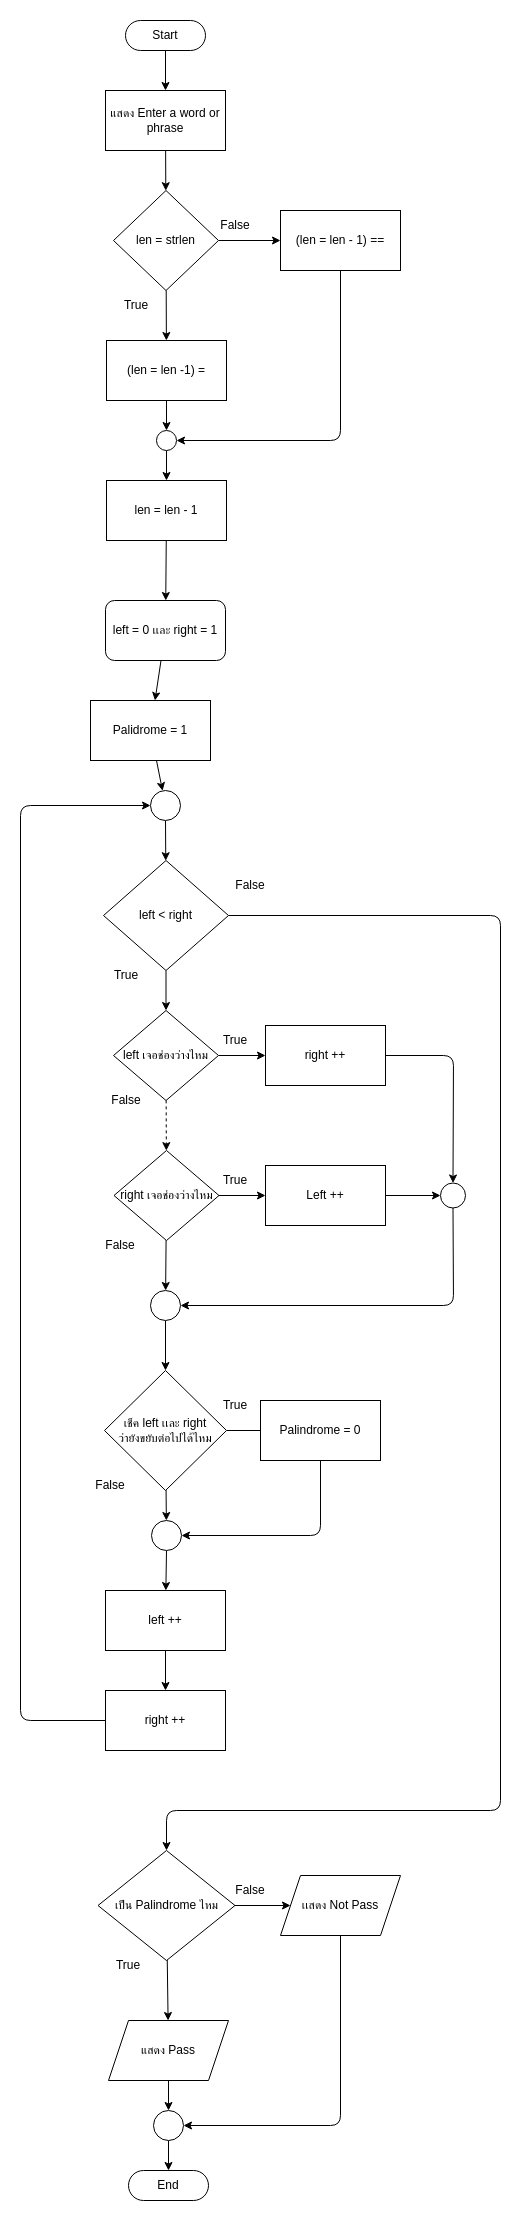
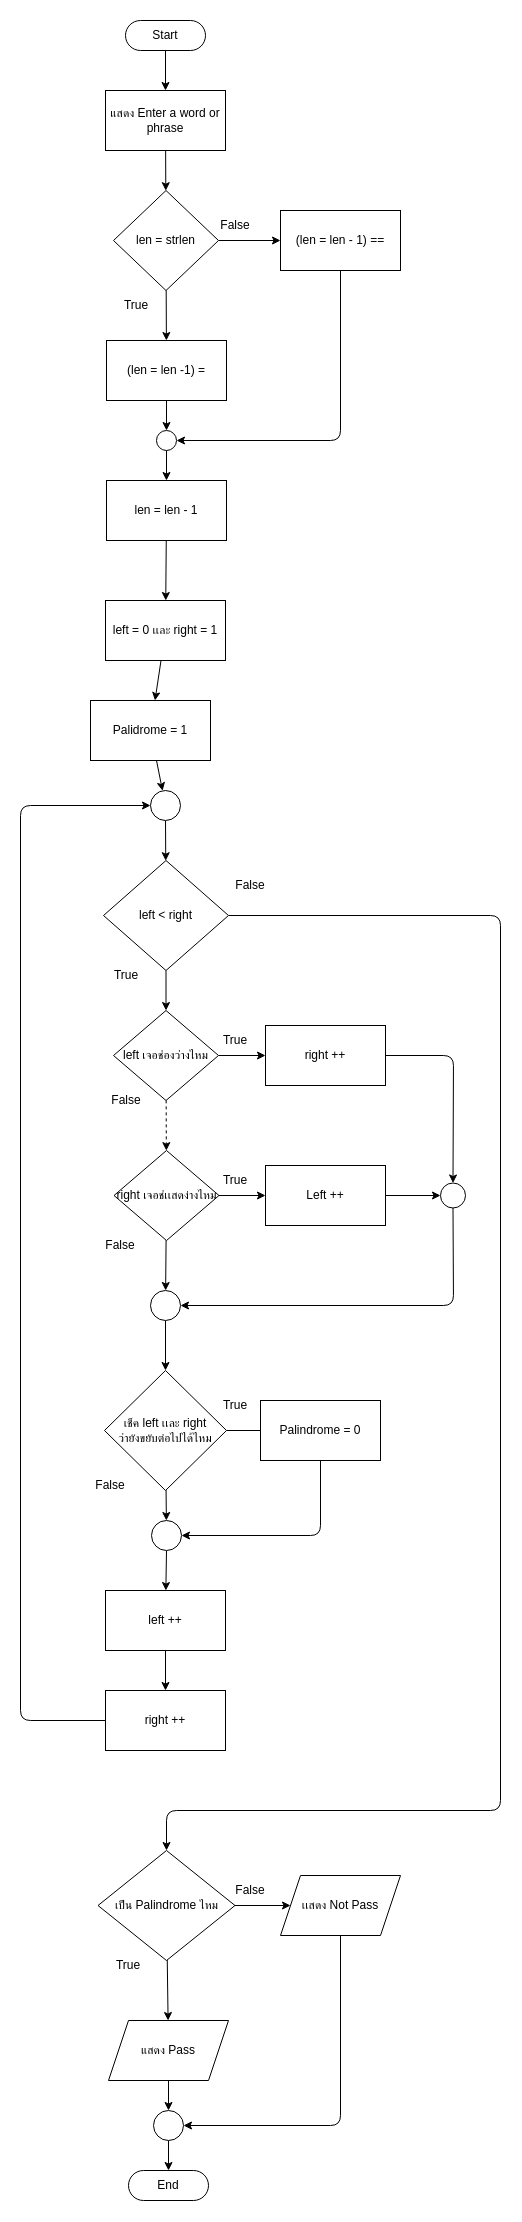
(166, 631) -> (166, 631)
(167, 1196) -> (167, 1196)
